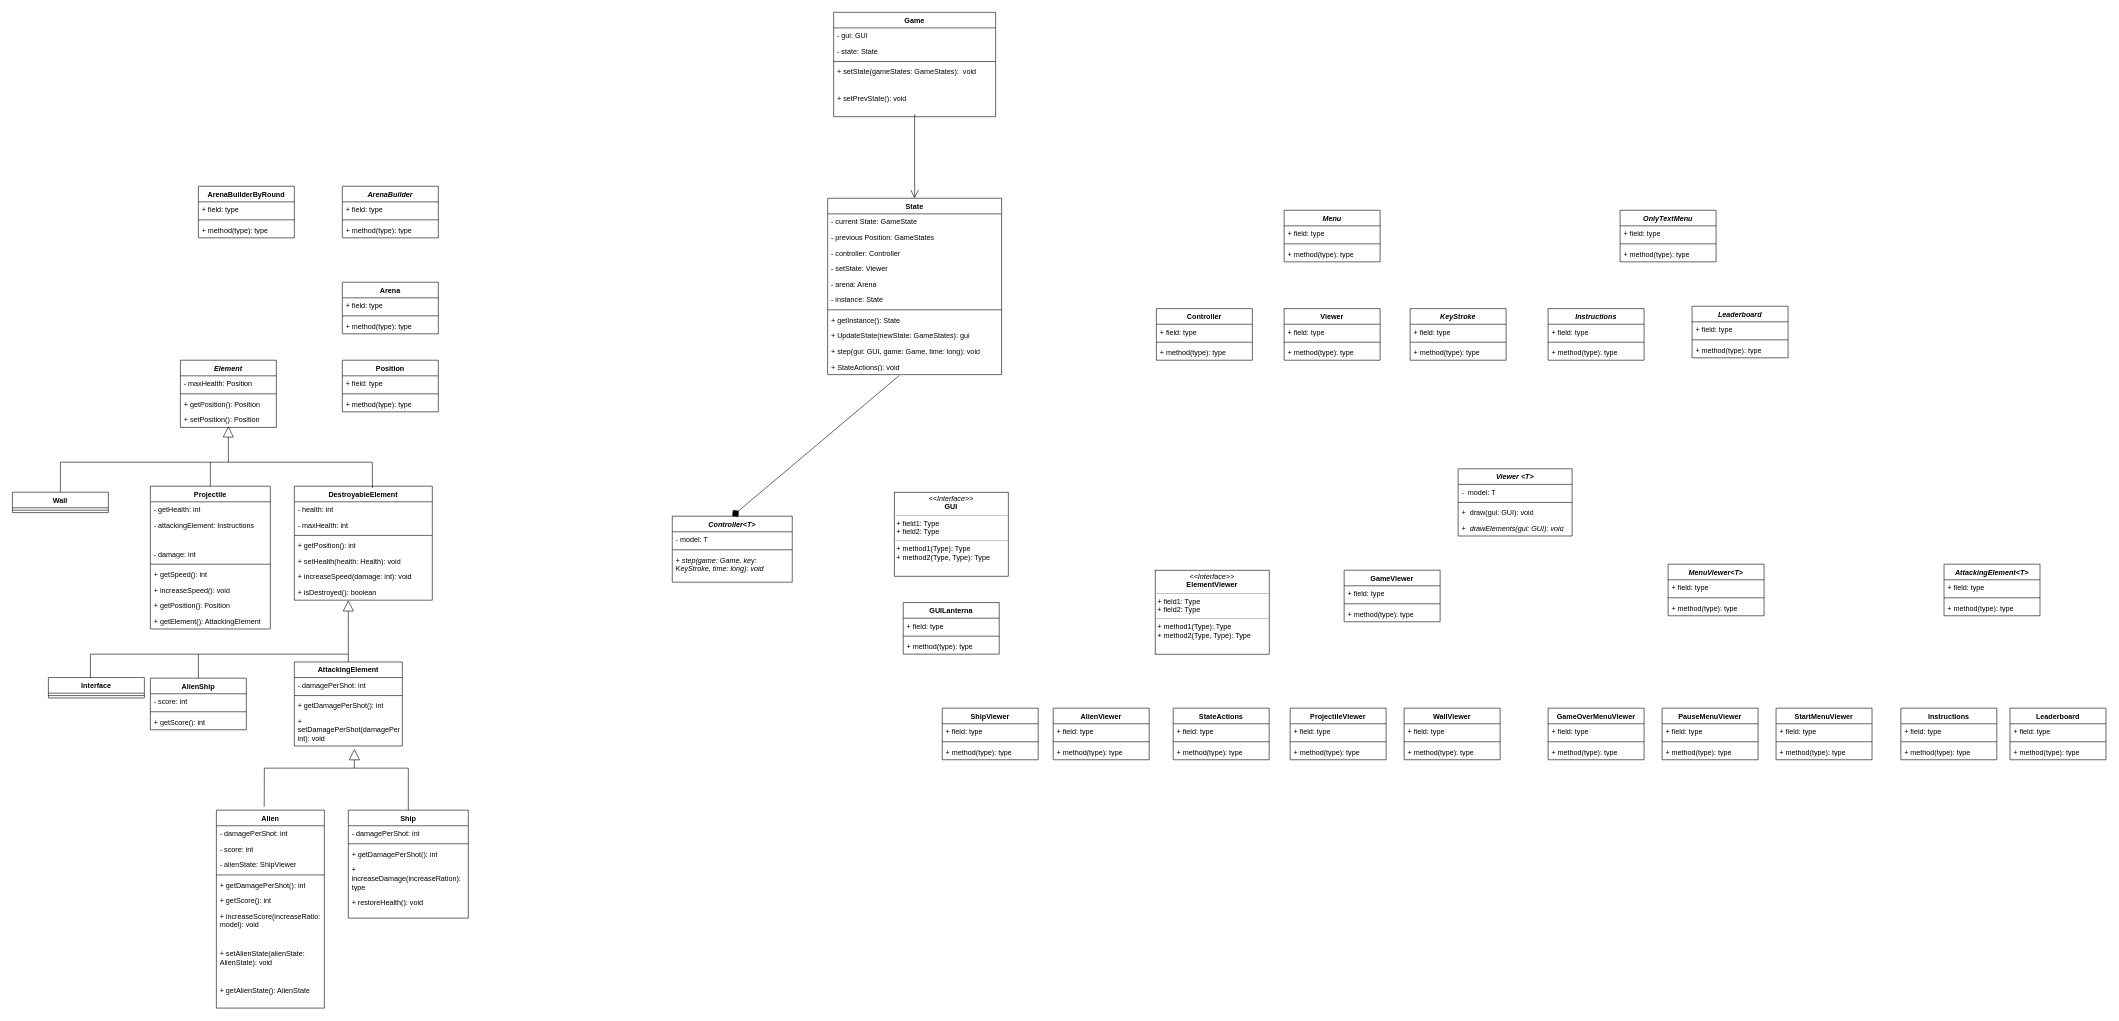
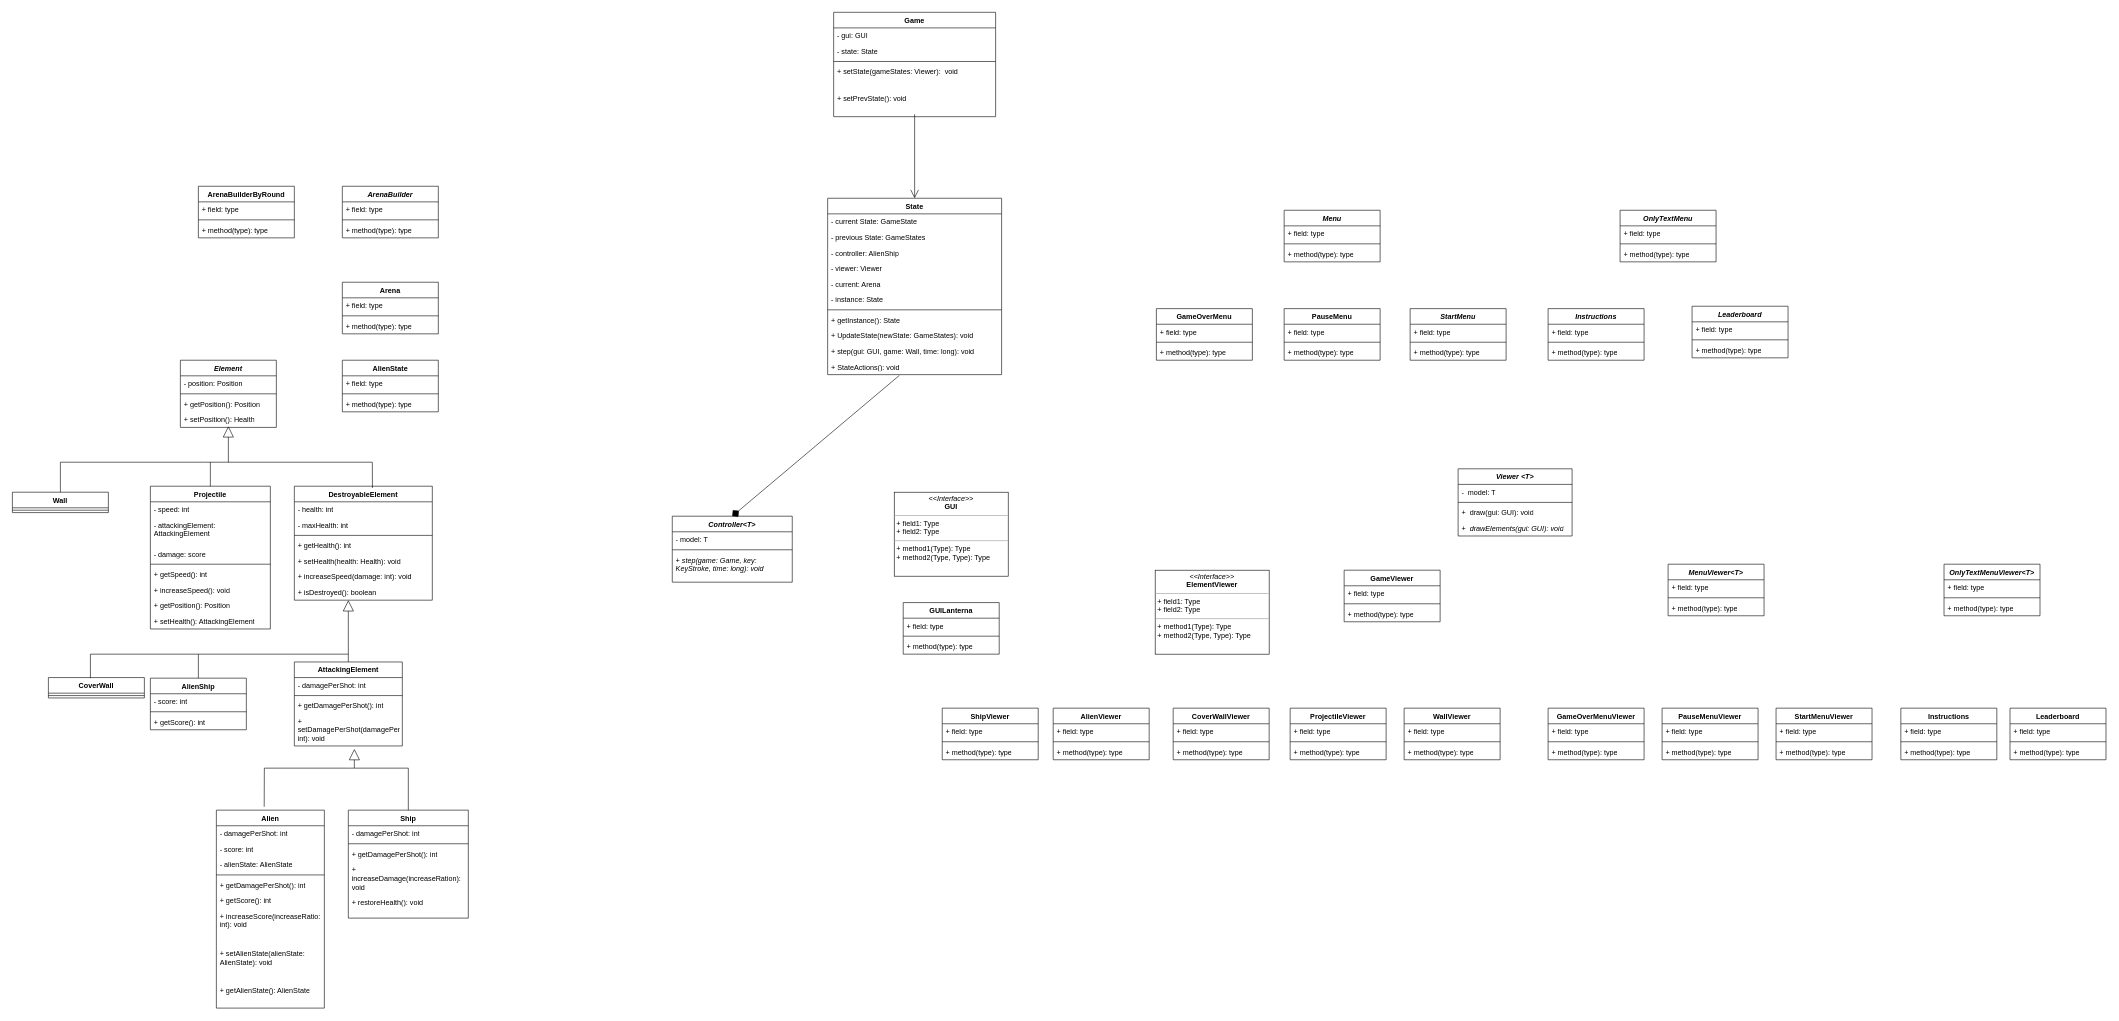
(914, 72) -> (905, 72)
(887, 238) -> (883, 238)
(873, 254) -> (870, 254)
(864, 269) -> (859, 269)
(857, 285) -> (861, 285)
(1205, 317) -> (1205, 317)
(1332, 317) -> (1332, 317)
(1458, 317) -> (1458, 317)
(906, 336) -> (908, 336)
(908, 352) -> (906, 352)
(390, 369) -> (390, 369)
(221, 384) -> (218, 384)
(228, 420) -> (225, 420)
(181, 510) -> (174, 510)
(211, 530) -> (211, 530)
(333, 546) -> (330, 546)
(176, 555) -> (181, 555)
(1992, 573) -> (1992, 573)
(211, 626) -> (211, 622)
(96, 686) -> (96, 686)
(1221, 717) -> (1221, 717)
(262, 866) -> (262, 866)
(409, 875) -> (409, 875)
(271, 922) -> (271, 922)
